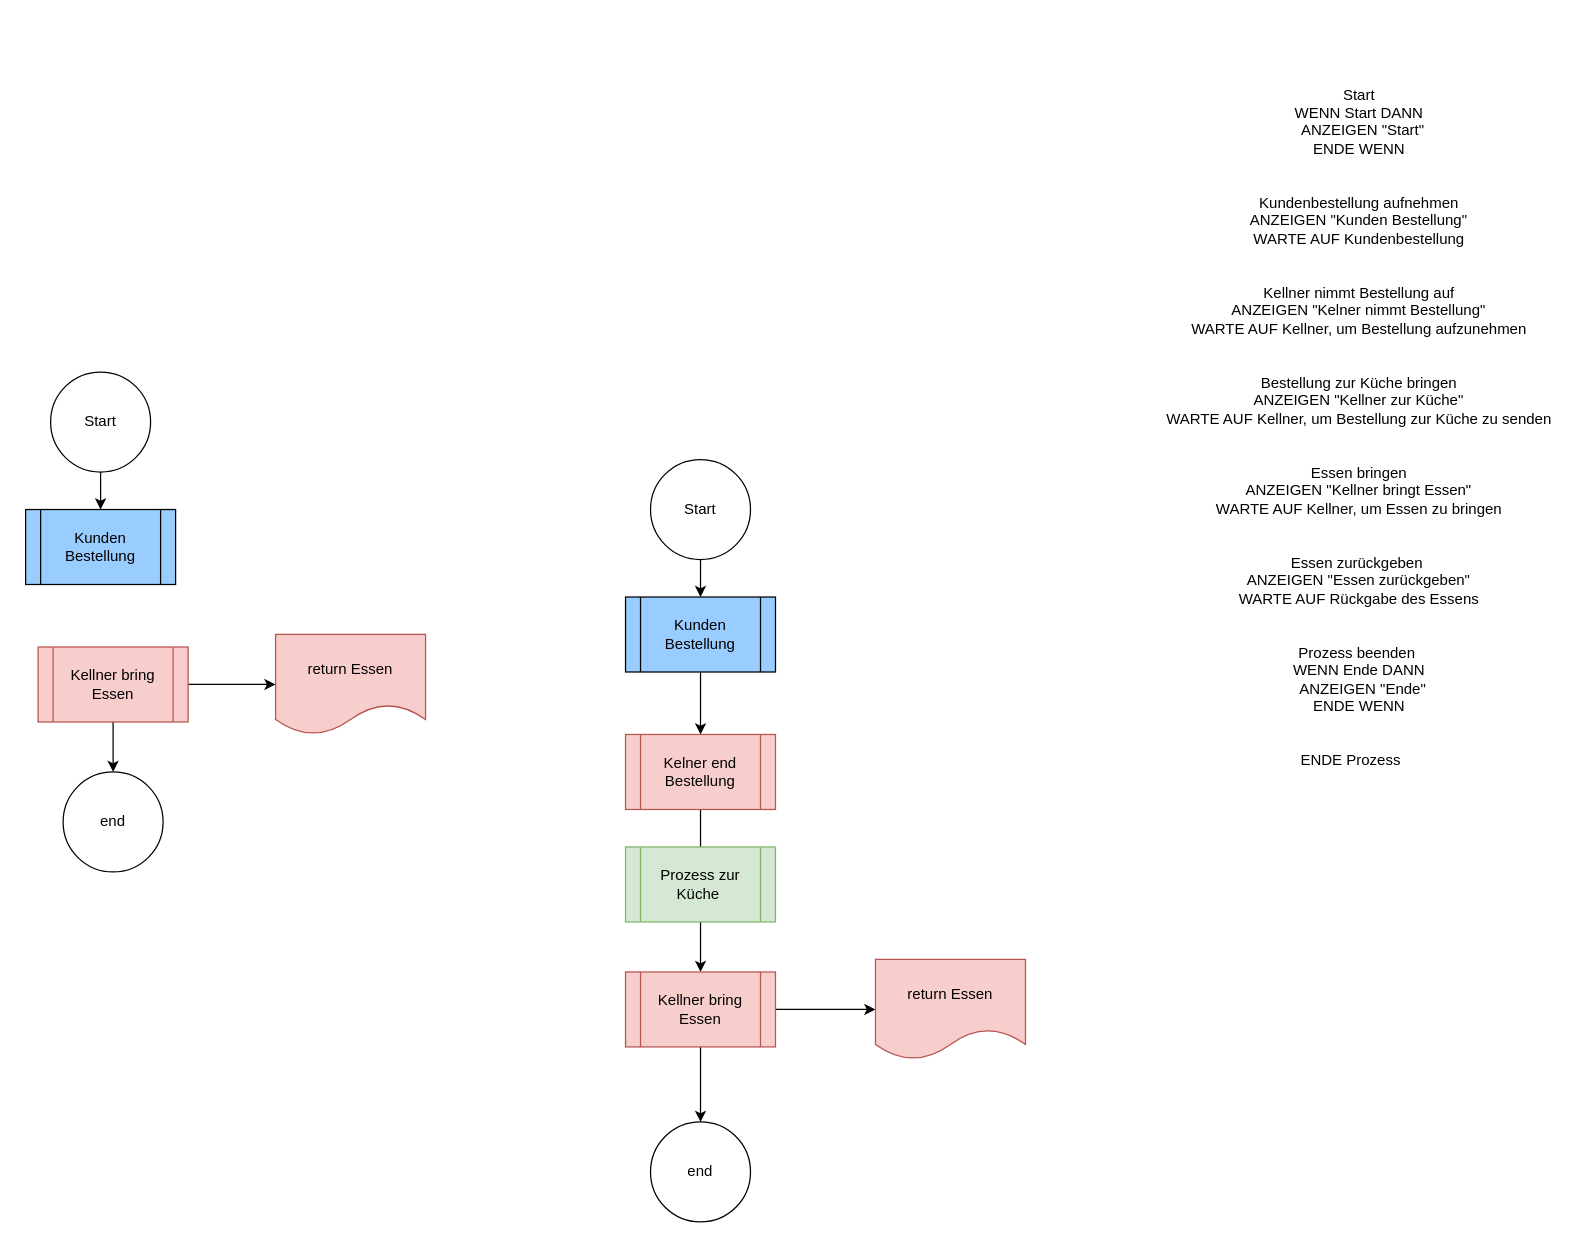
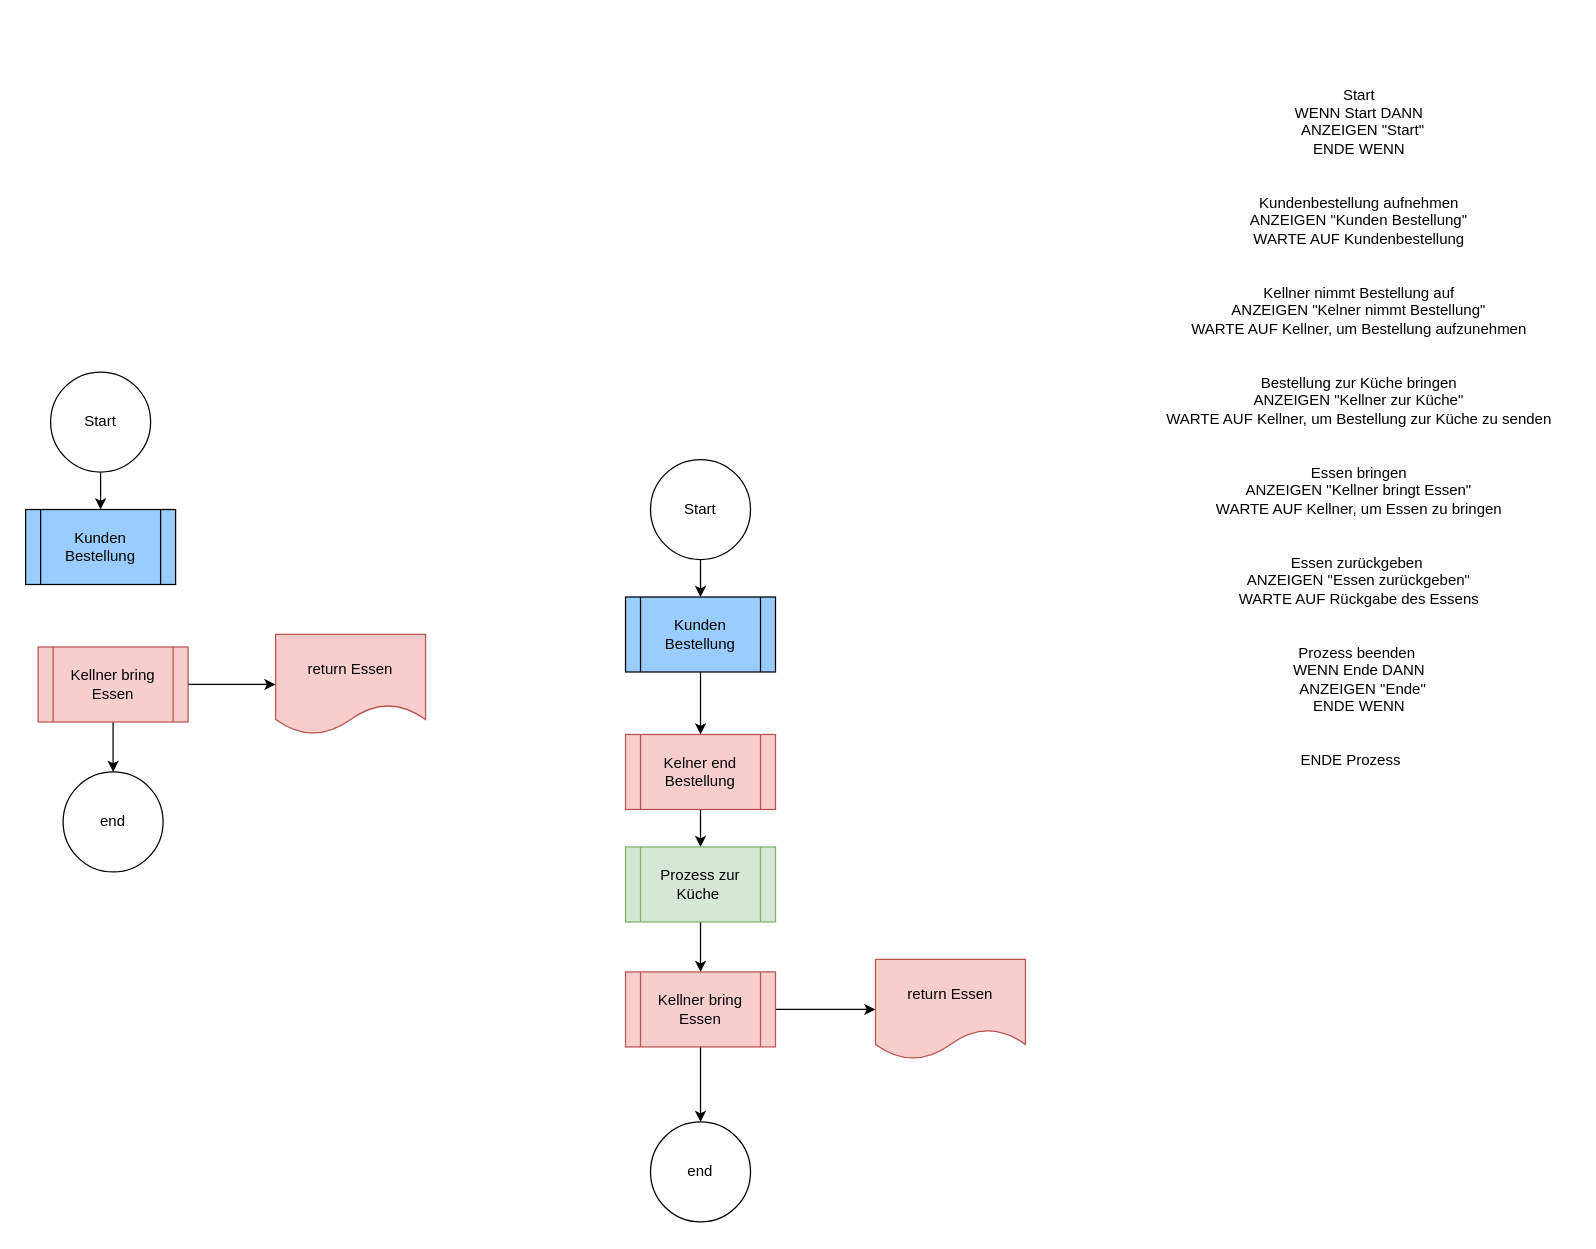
(701, 840) -> (701, 837)
